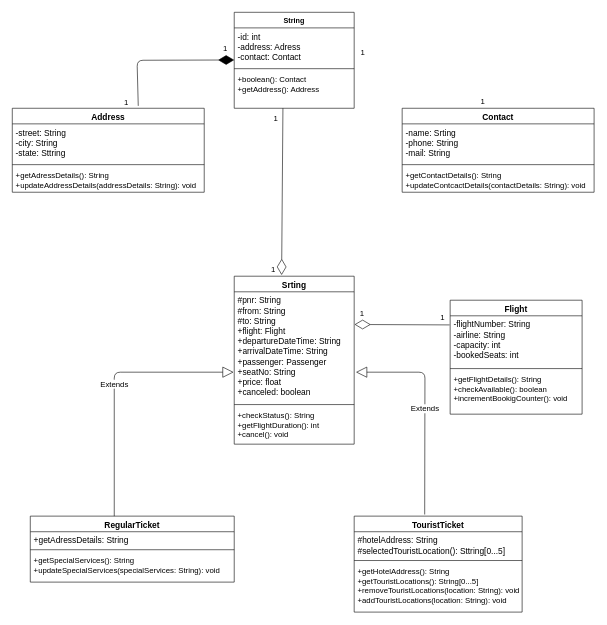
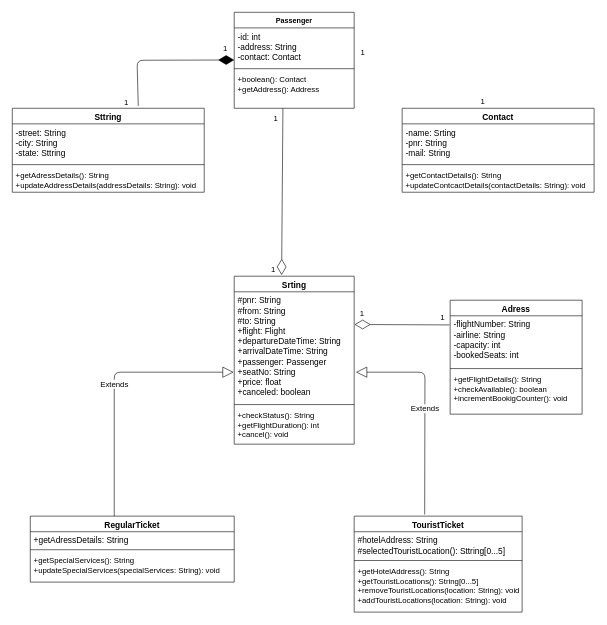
(294, 20) -> (294, 20)
(252, 37) -> (252, 37)
(108, 117) -> (108, 117)
(433, 133) -> (433, 133)
(516, 309) -> (516, 309)
